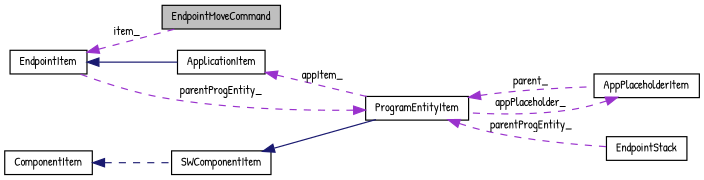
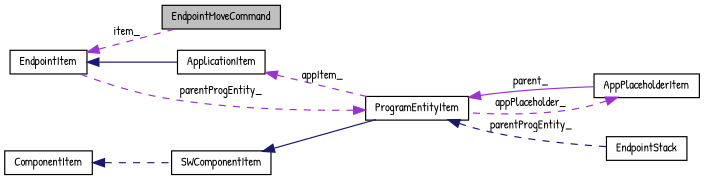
(537, 90) -> (537, 90)
(532, 139) -> (532, 139)
